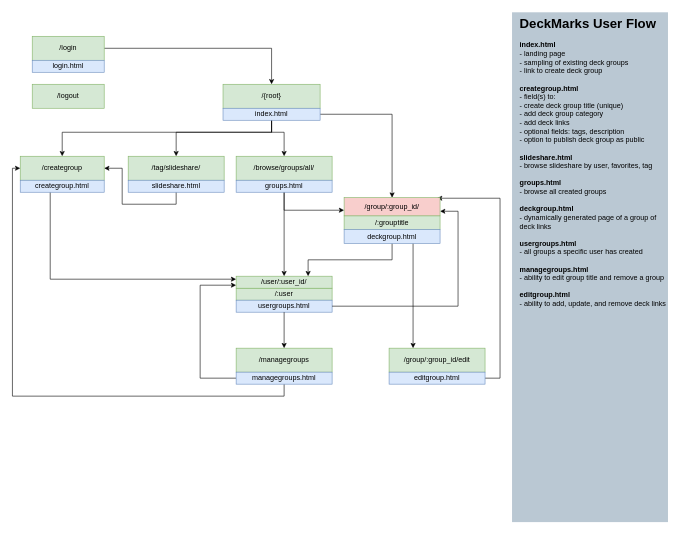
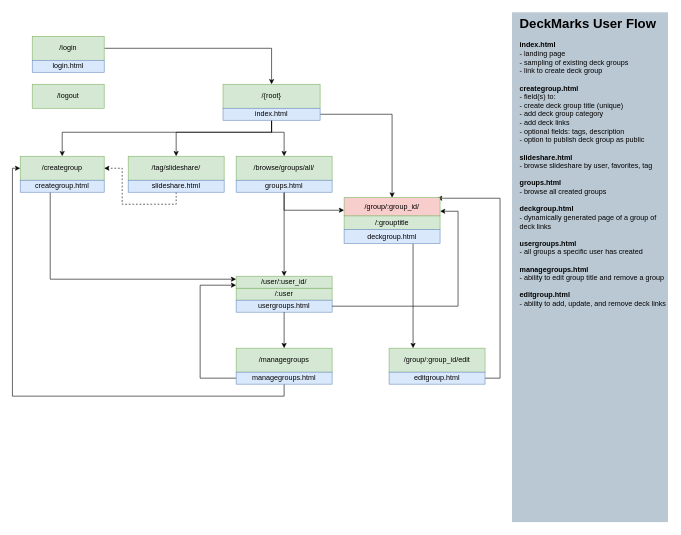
(130, 204) -> (130, 204)
(392, 260) -> none
